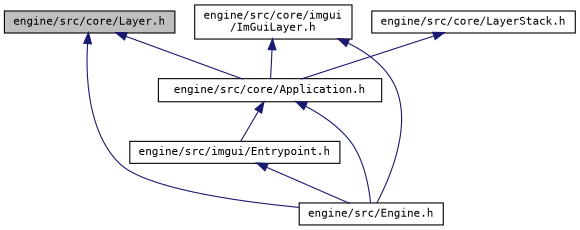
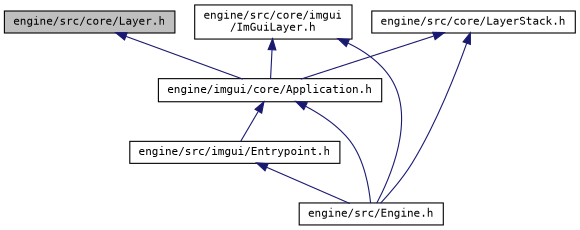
(270, 90) -> (270, 90)
(145, 178) -> (431, 128)
